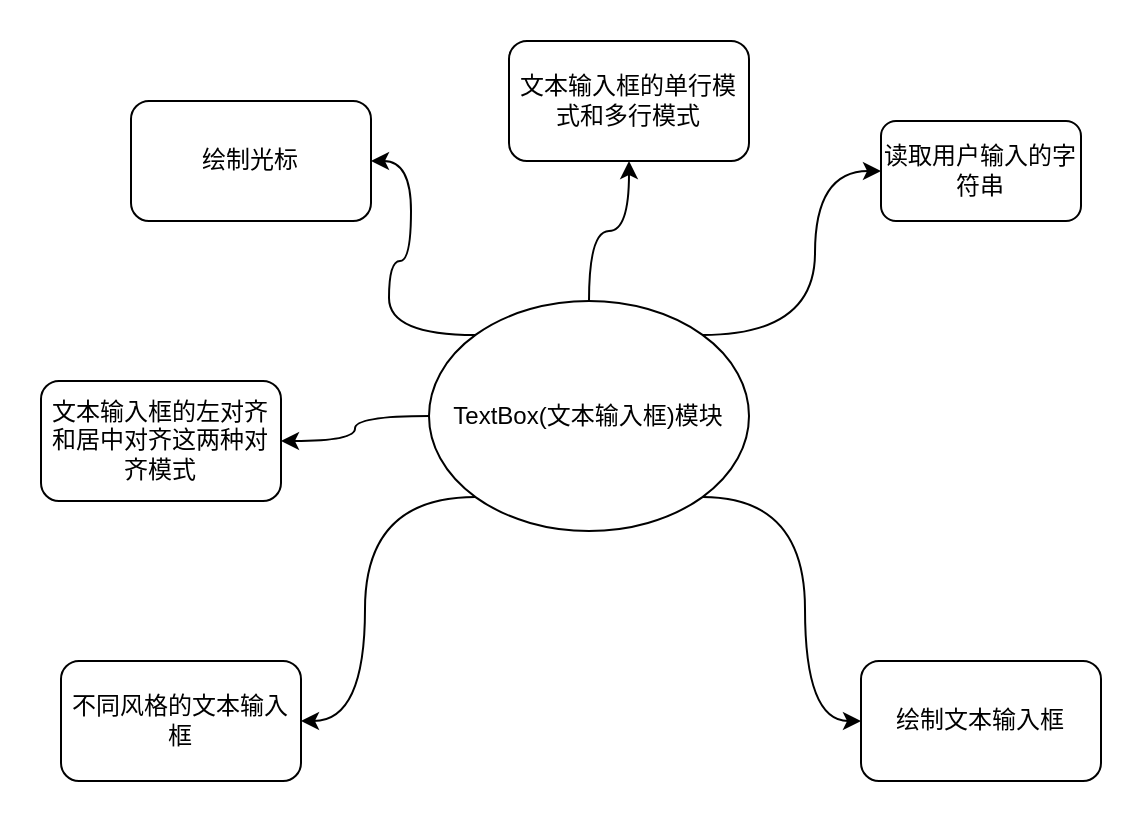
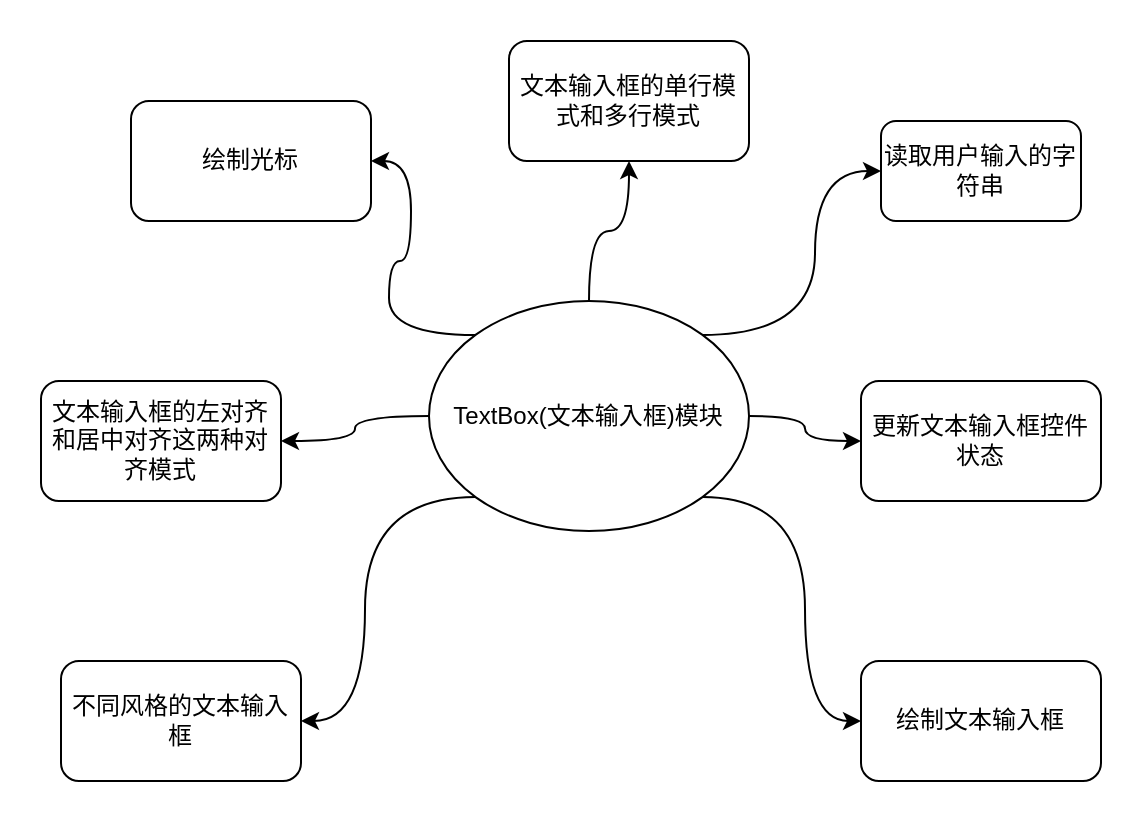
none -> (800, 422)
none -> (981, 441)
